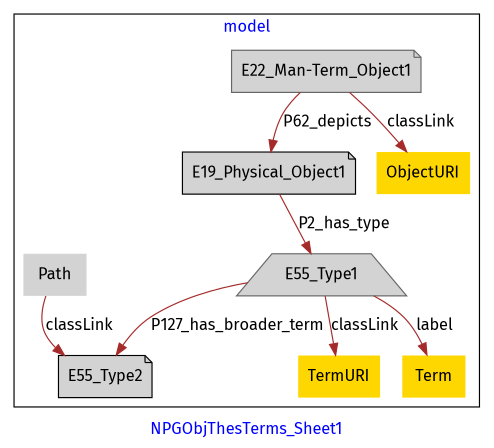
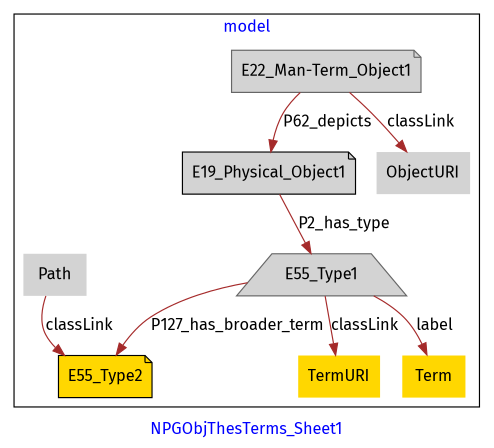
(423, 173) -> (423, 173)
(105, 377) -> (105, 377)
